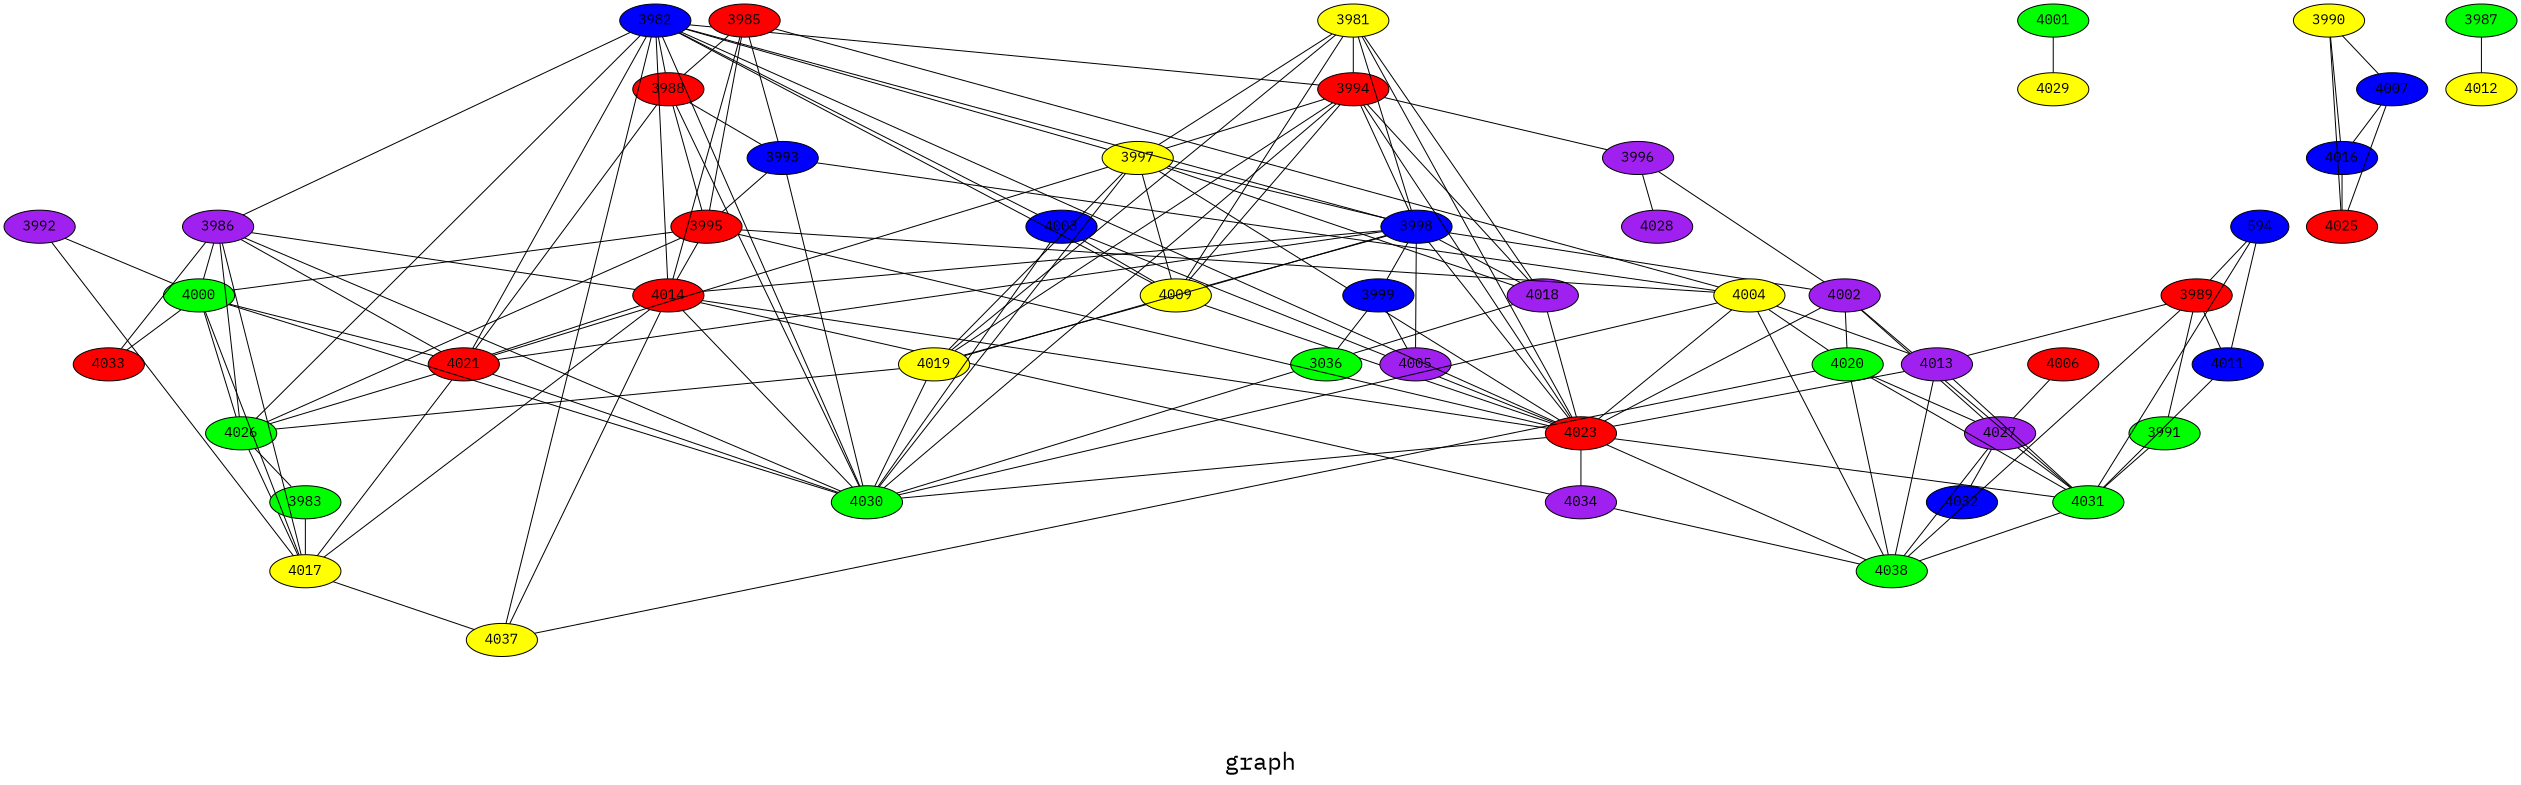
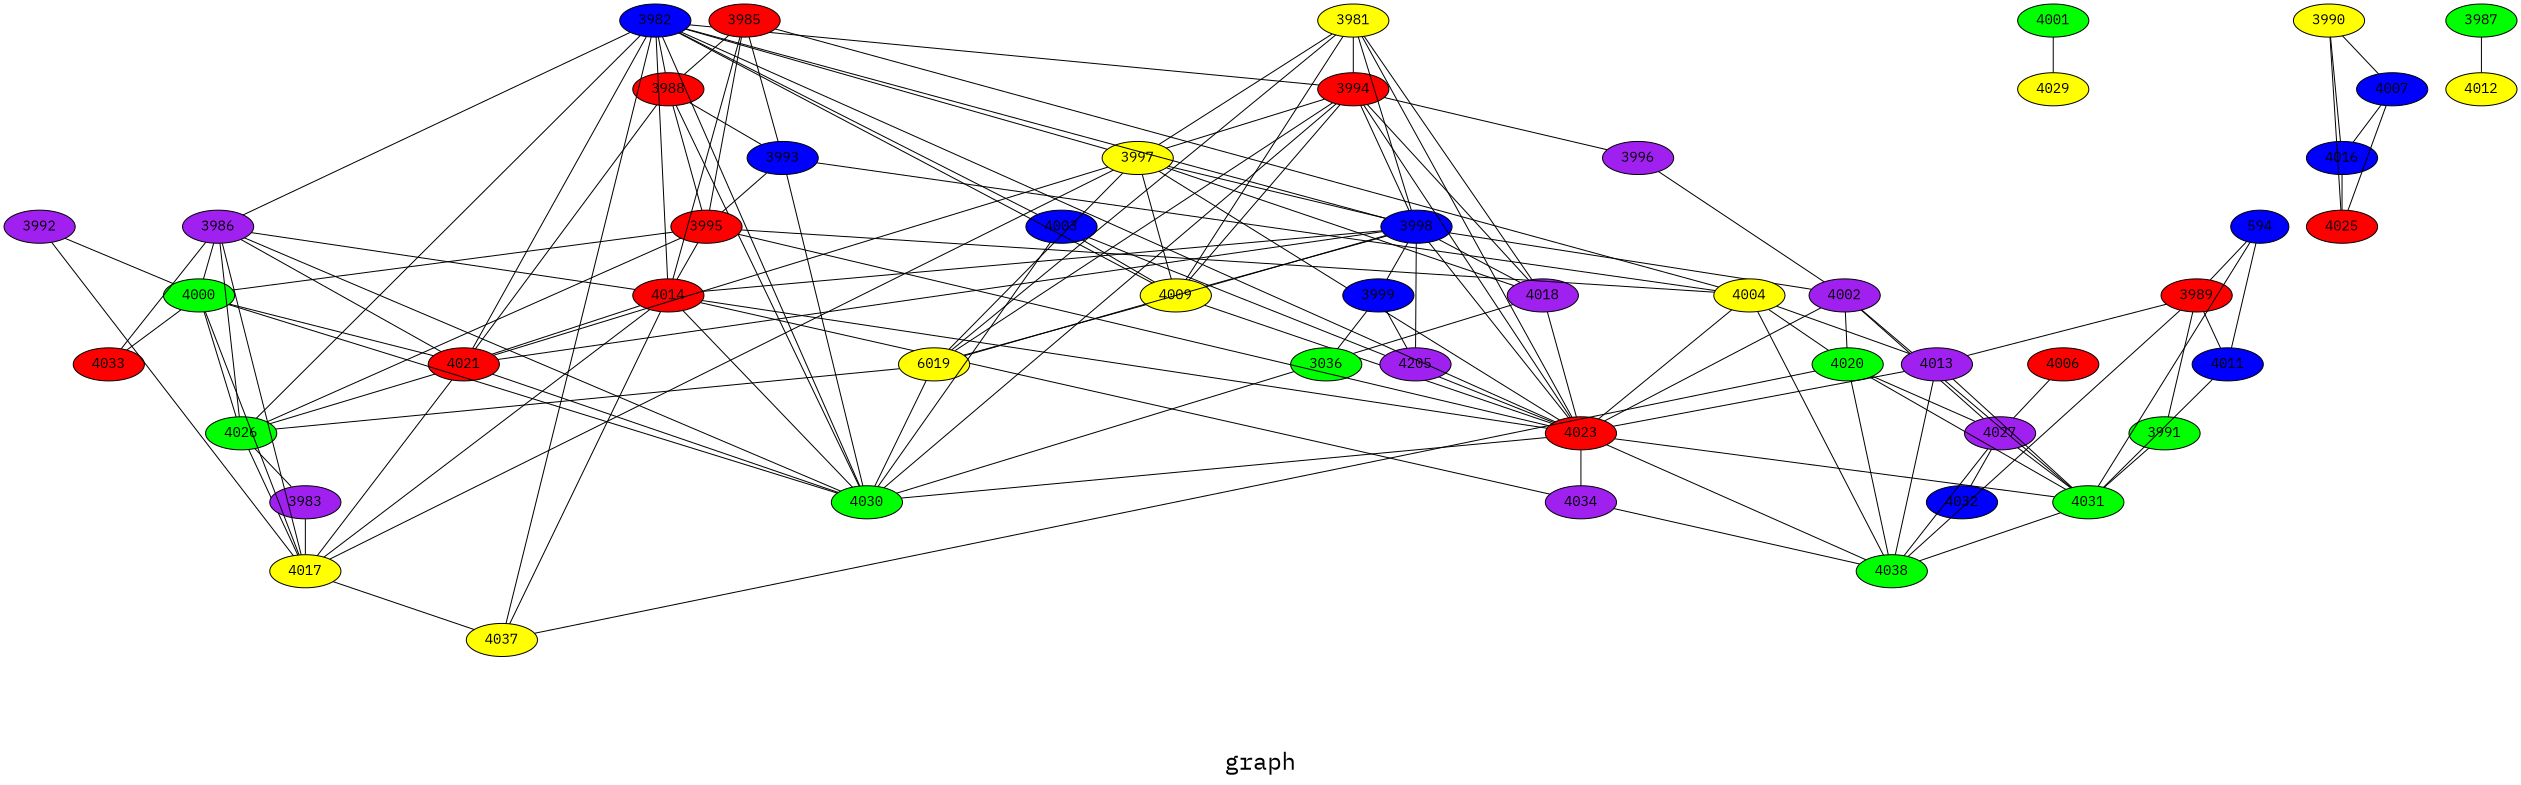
(1657, 227) -> none
(1002, 330) -> (722, 365)
(934, 364) -> (934, 364)
(1416, 364) -> (1416, 364)
(1308, 399) -> none
(305, 502) -> (305, 502)
